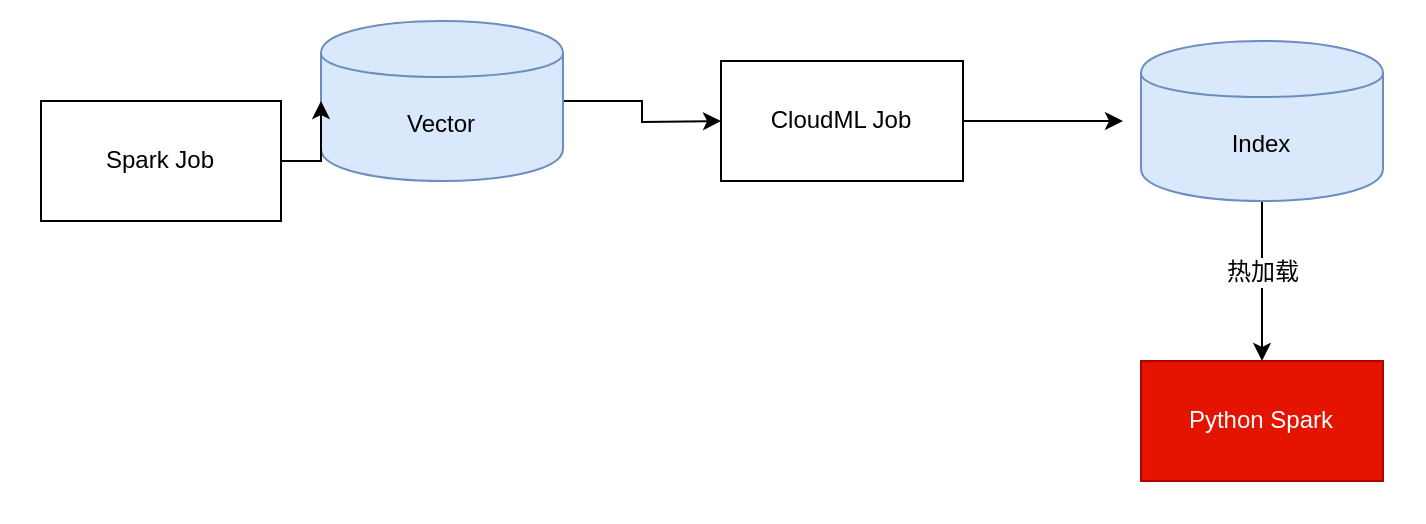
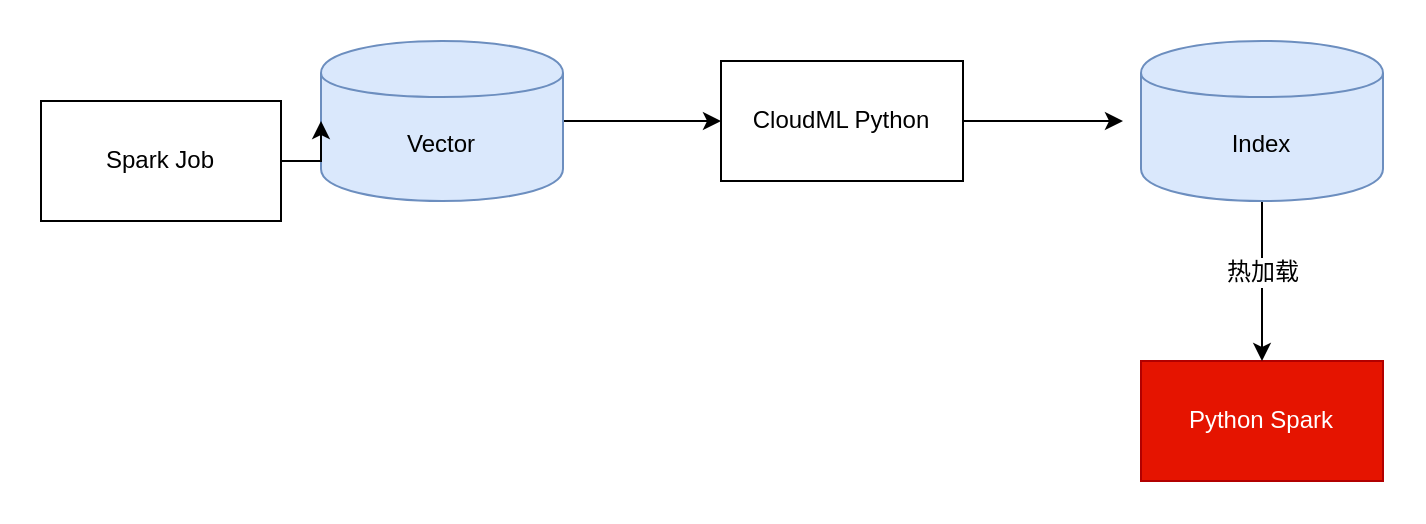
(442, 101) -> (442, 121)
(842, 121) -> (842, 121)
